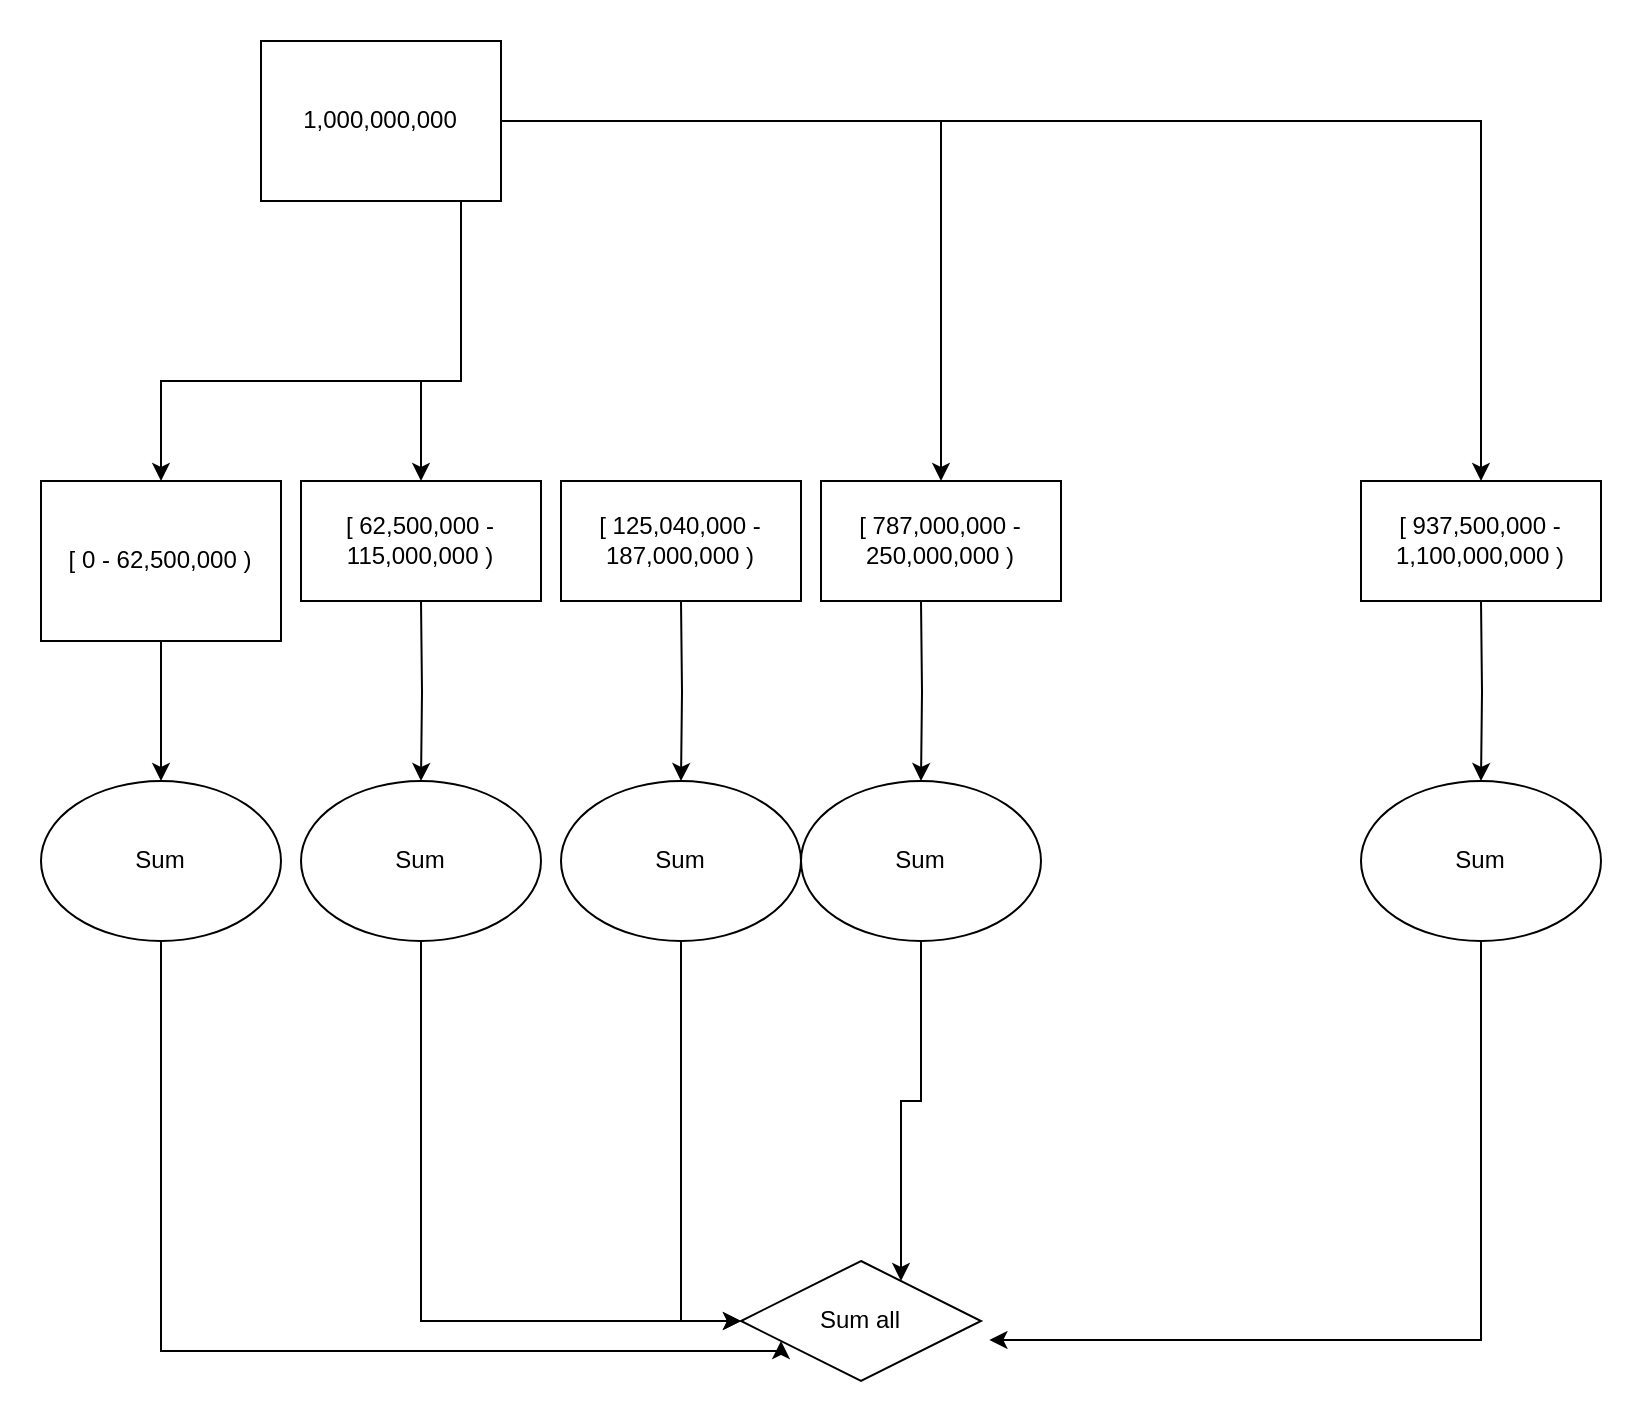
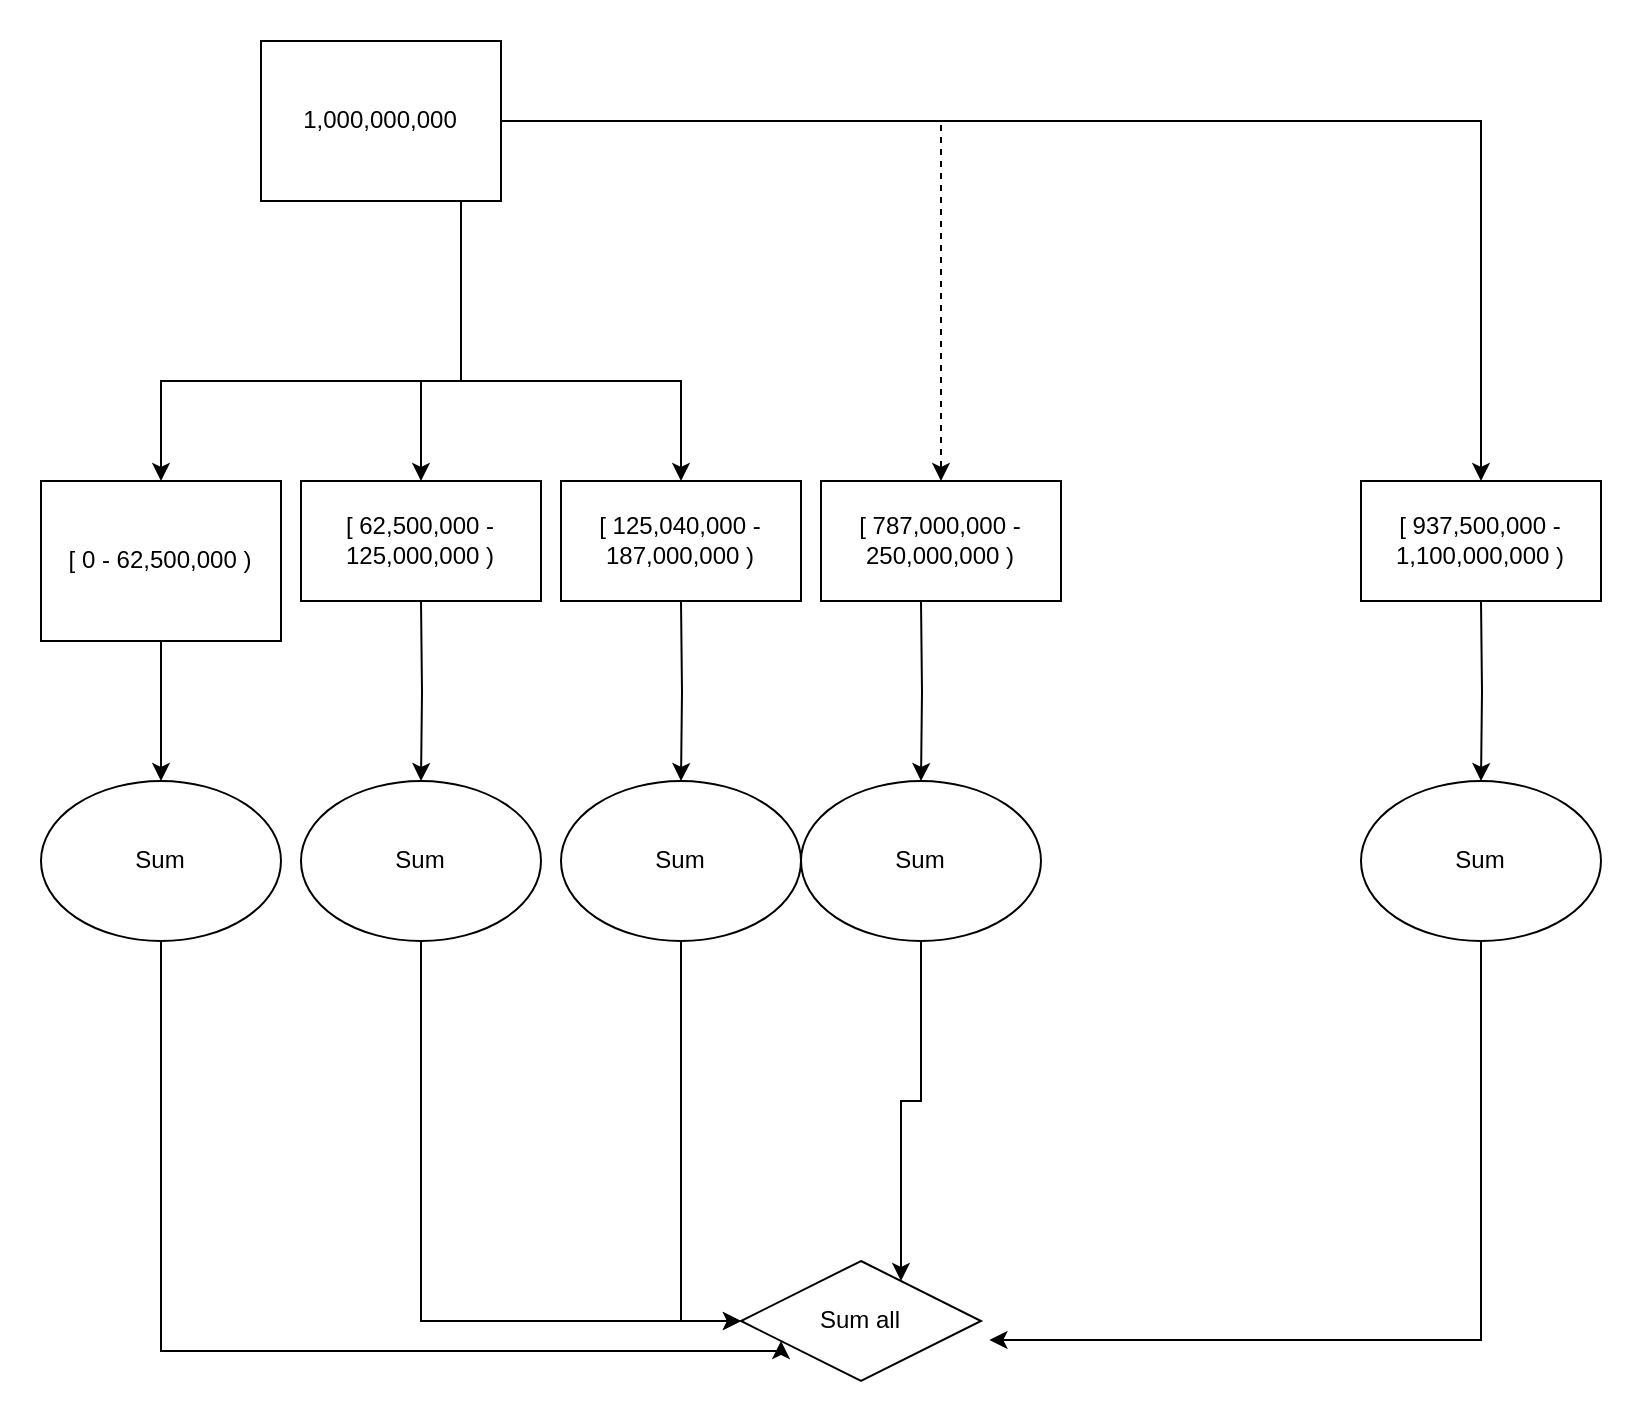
(941, 293) -> (941, 293)
none -> (616, 381)
(421, 541) -> (421, 541)
